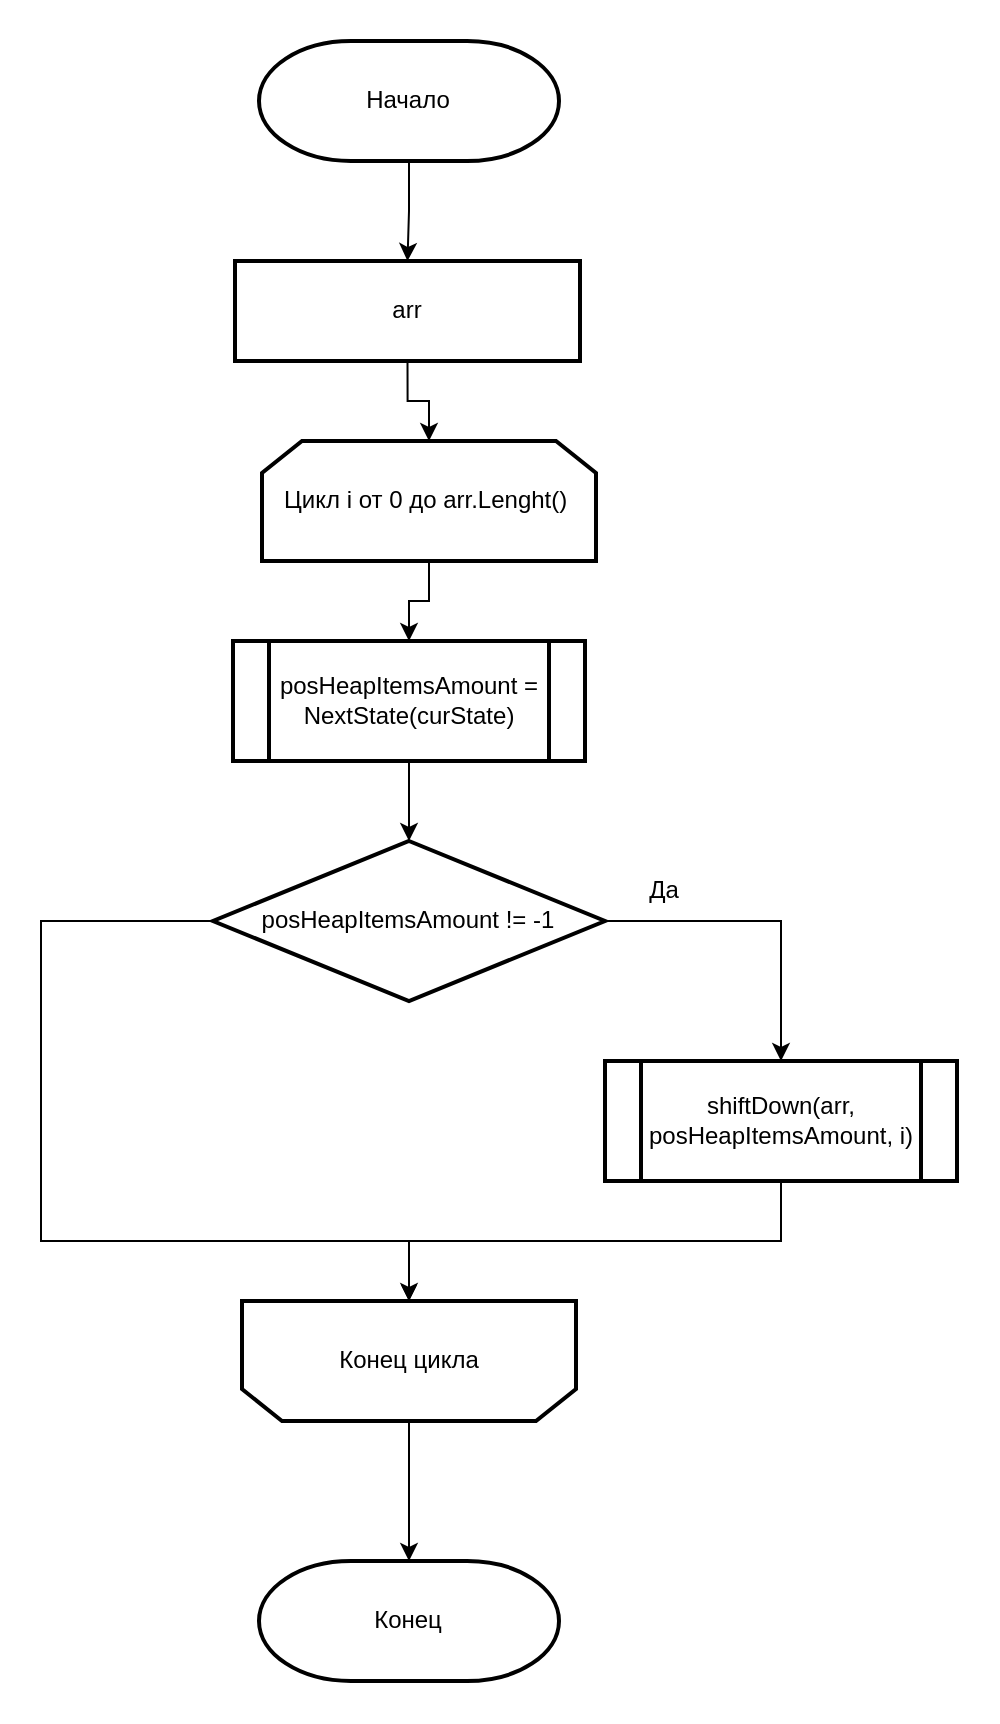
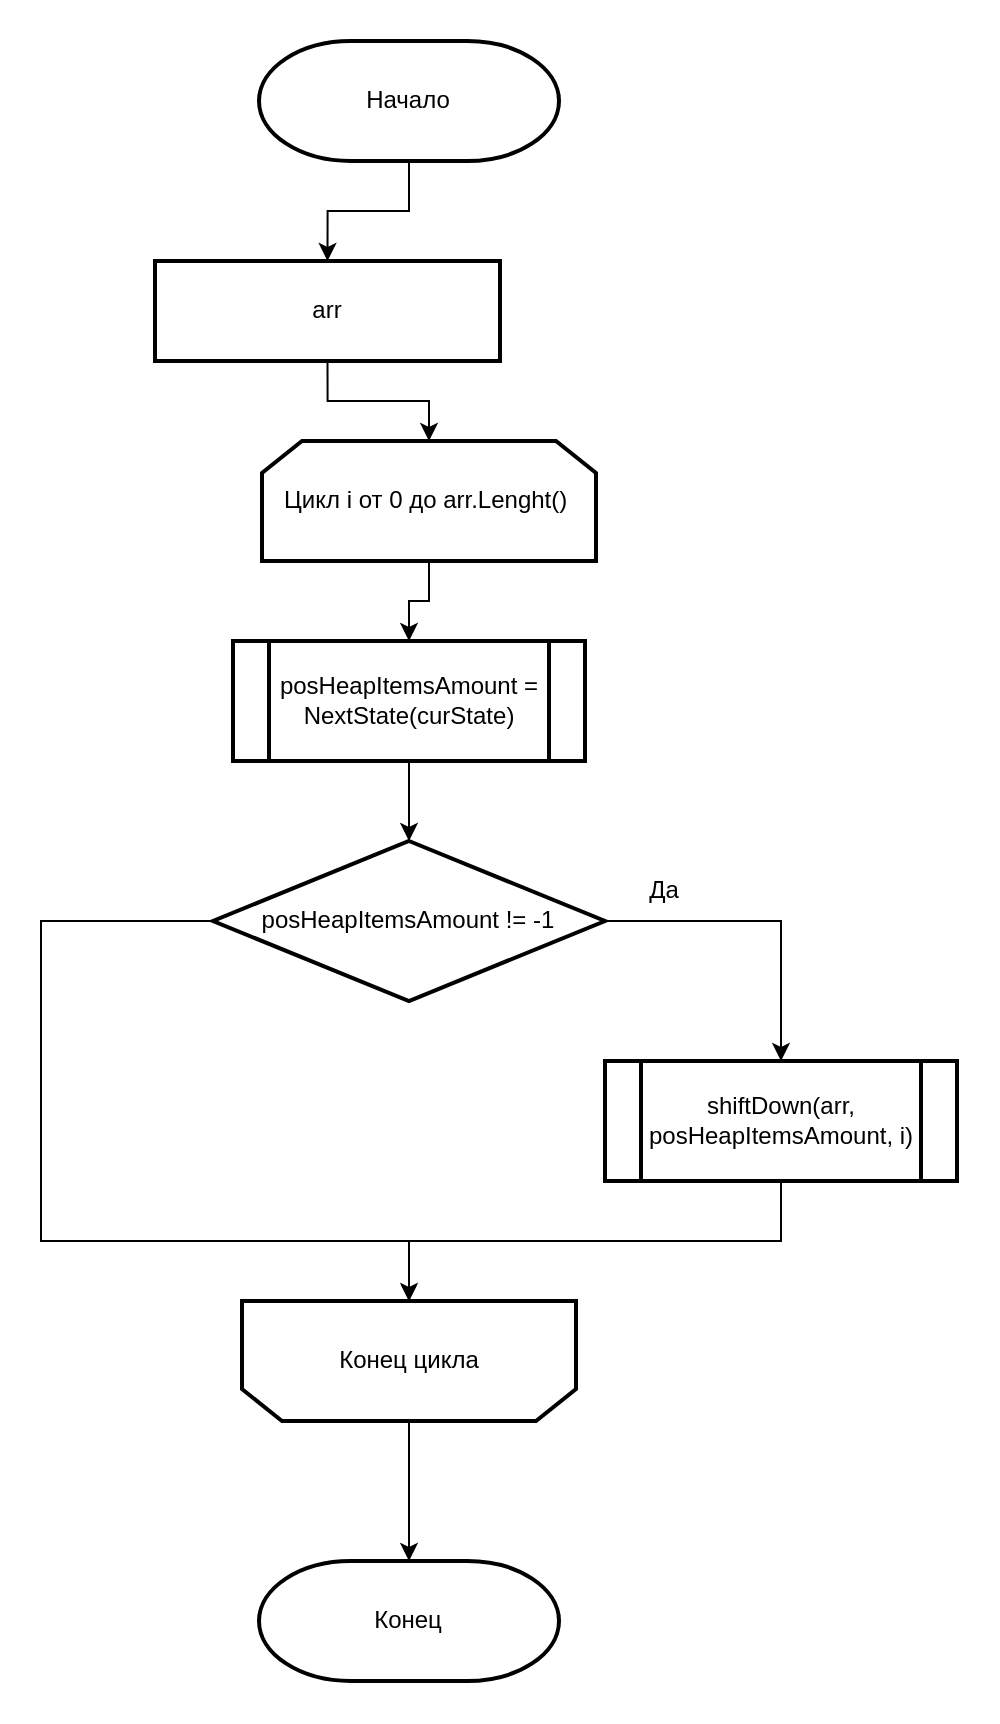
(408, 311) -> (328, 311)
